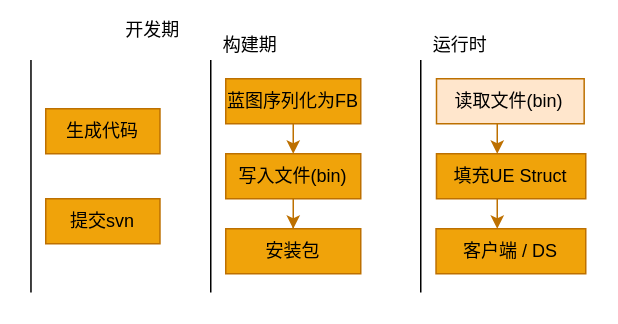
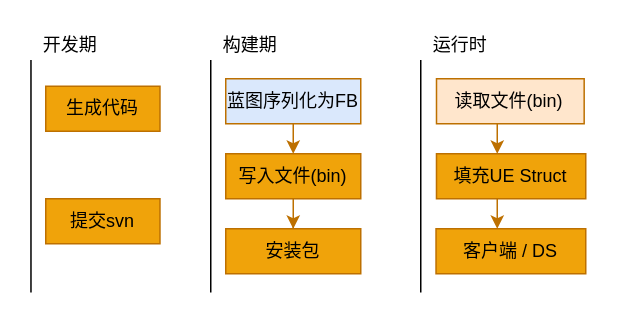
(152, 31) -> (70, 46)
(293, 101) -> (293, 101)
(103, 131) -> (103, 109)
